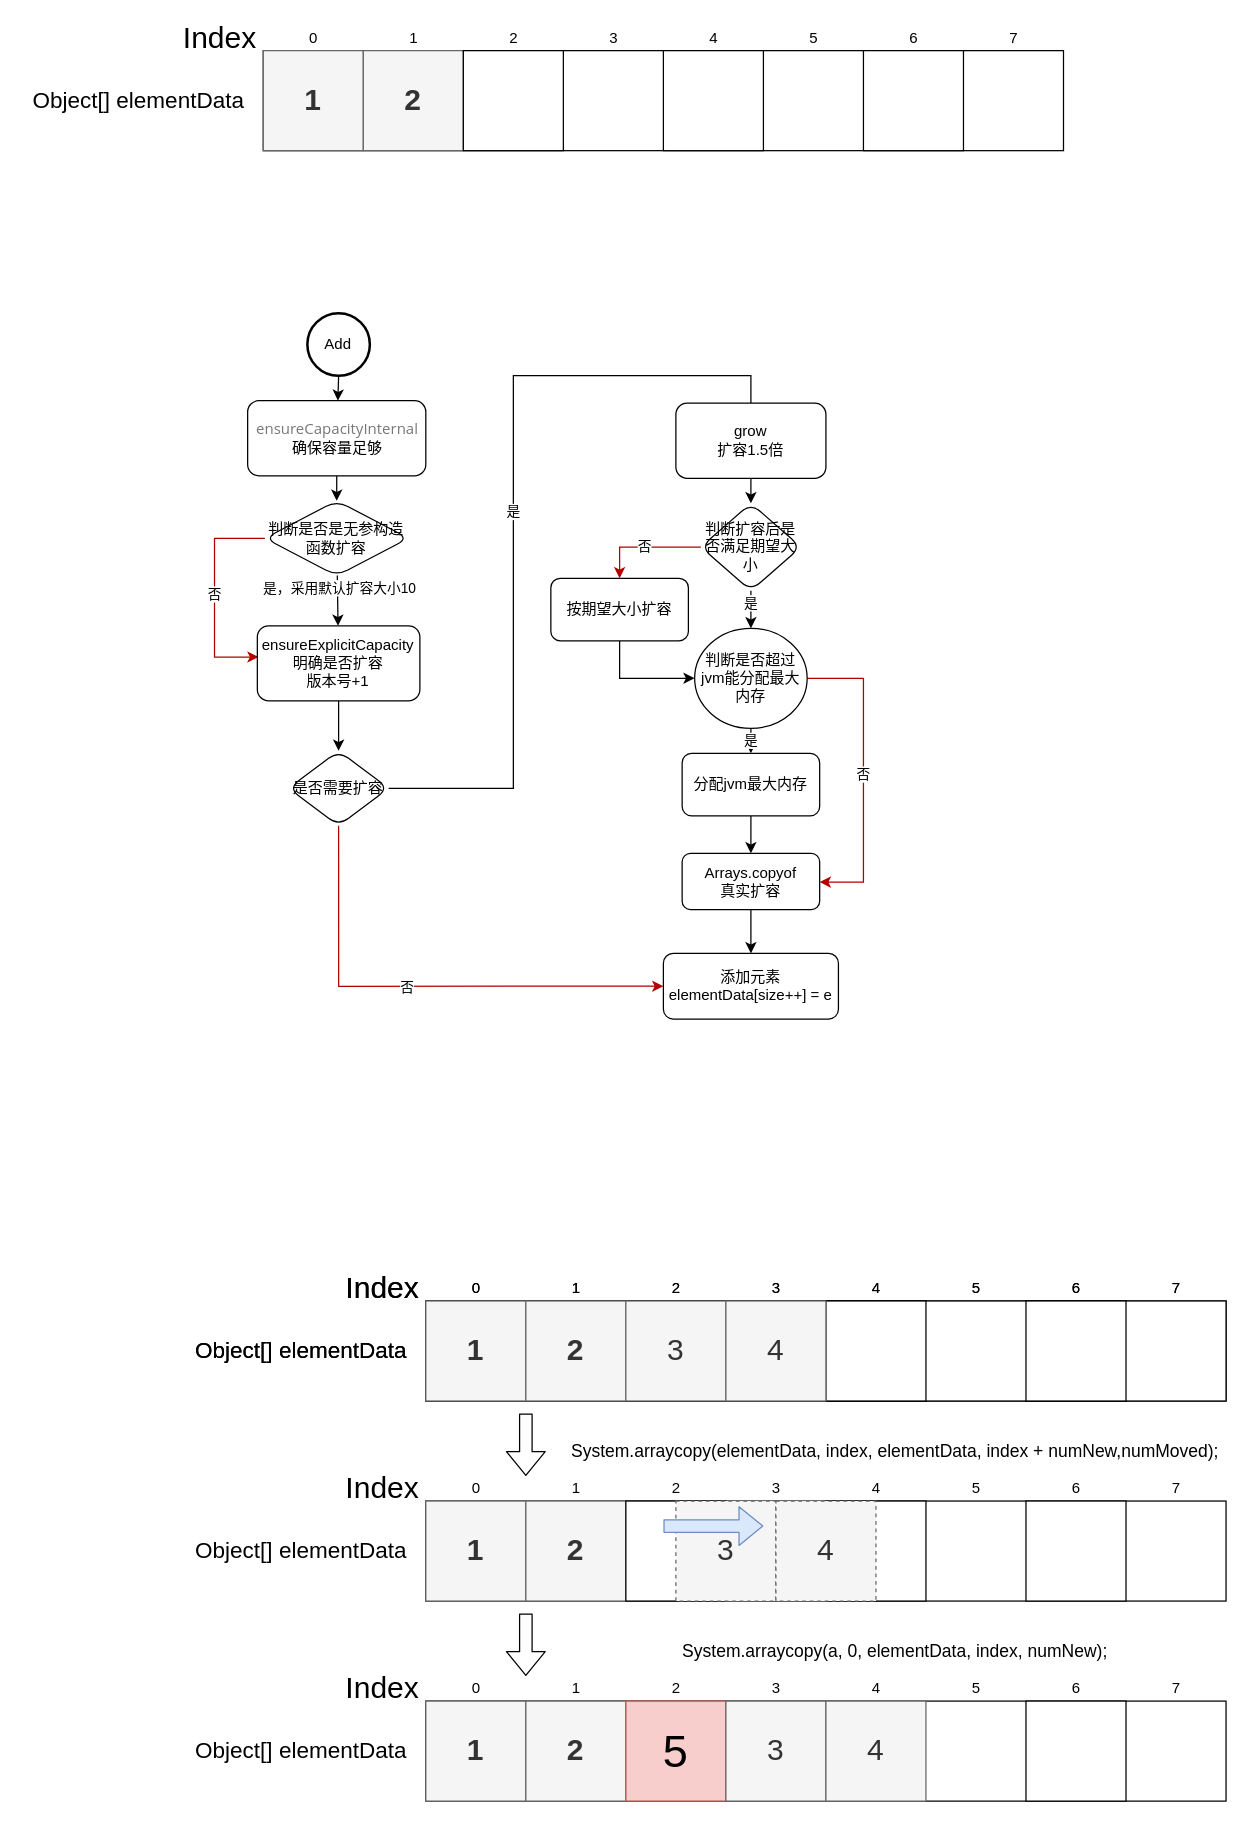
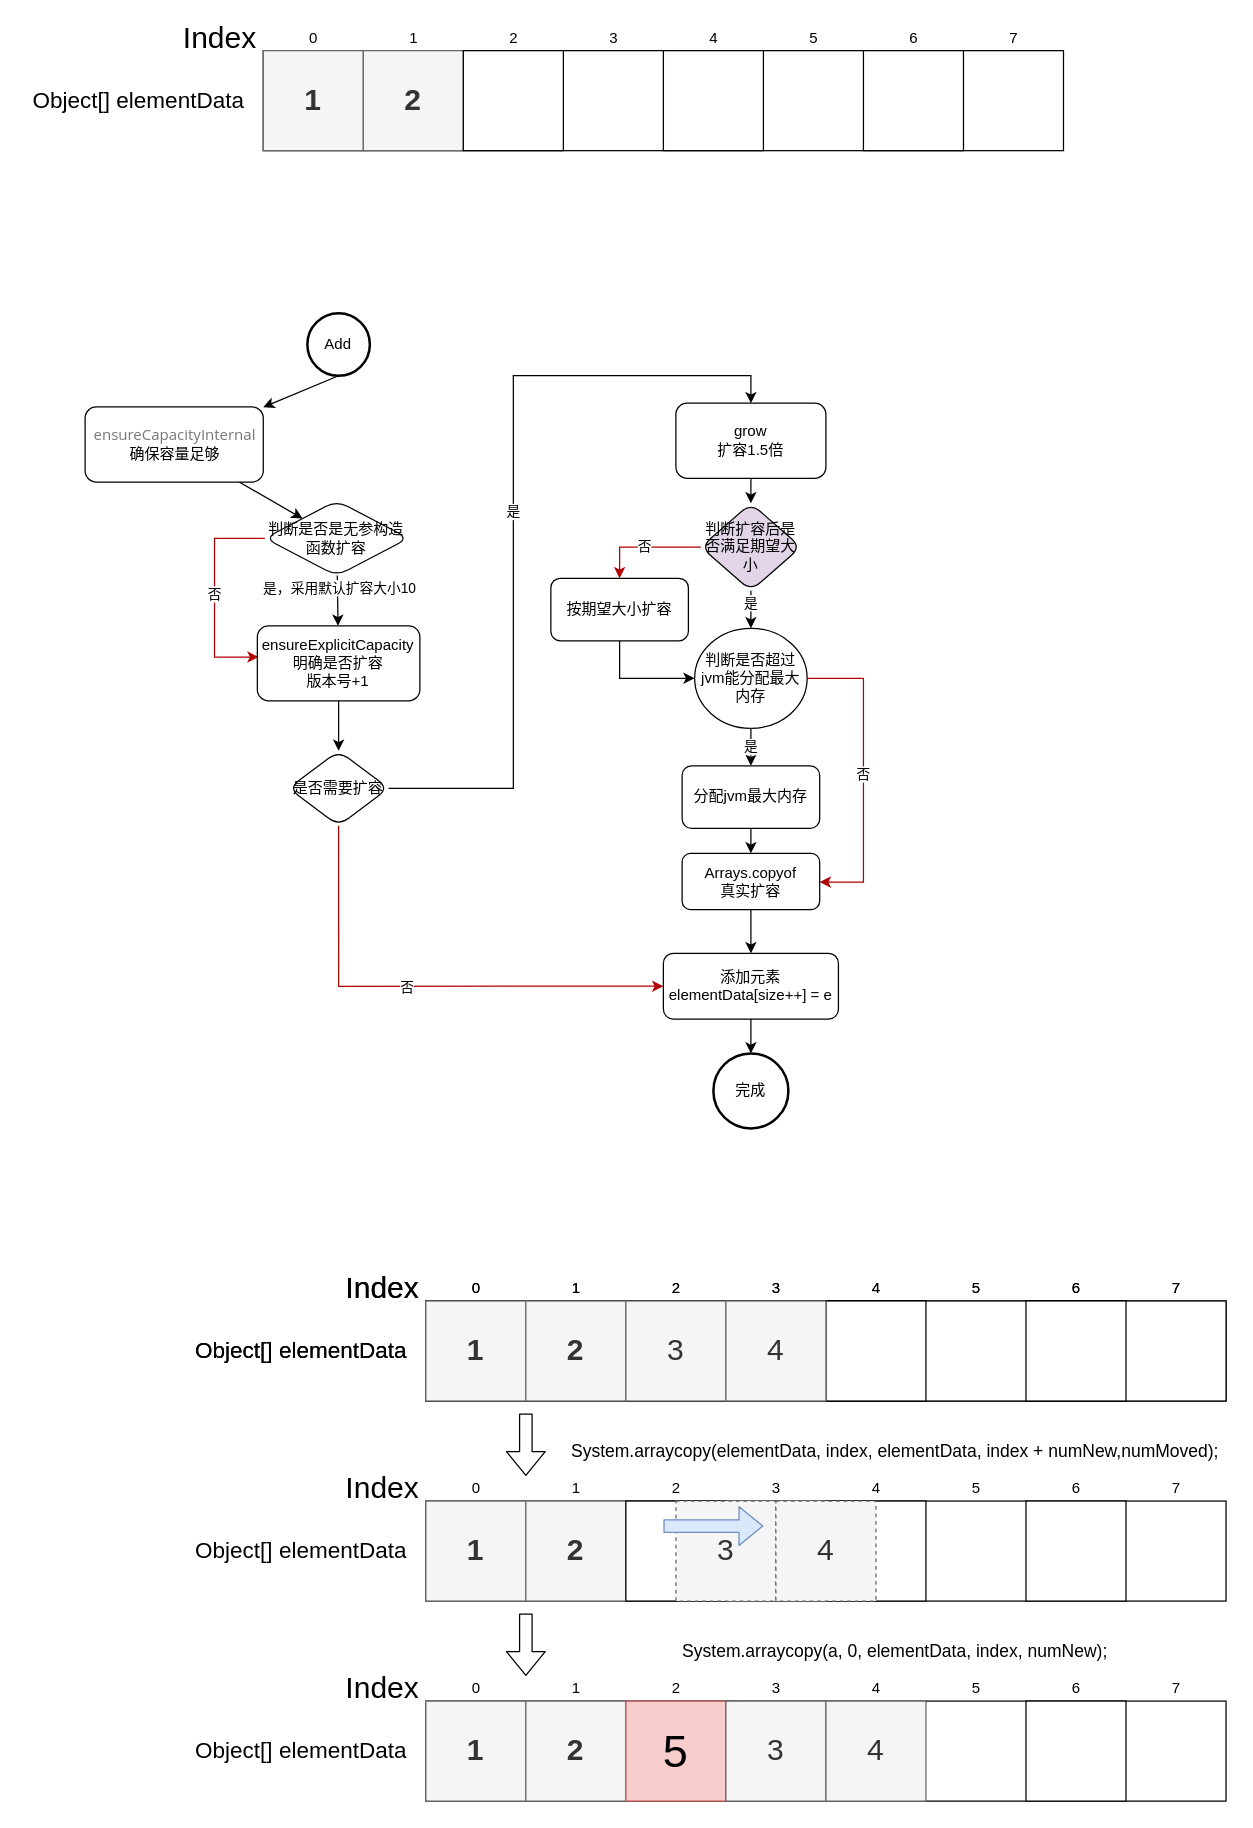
(751, 396) -> (751, 393)
(337, 438) -> (174, 444)
(751, 547) -> (751, 547)
(751, 784) -> (751, 797)
none -> (751, 1032)
none -> (751, 1091)
